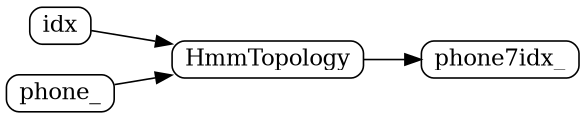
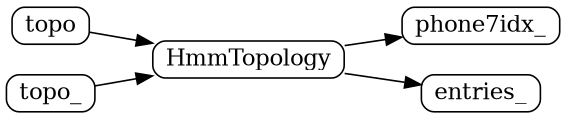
(60, 26) -> (51, 26)
(60, 93) -> (51, 93)
none -> (481, 93)
